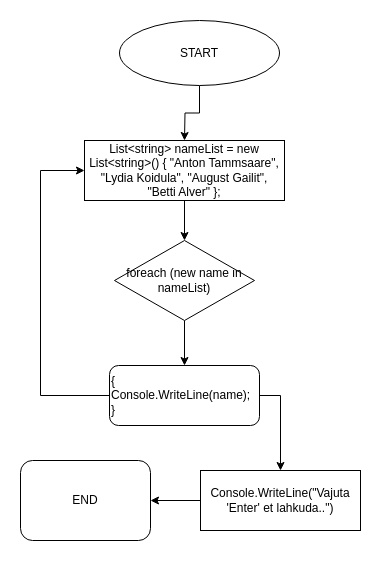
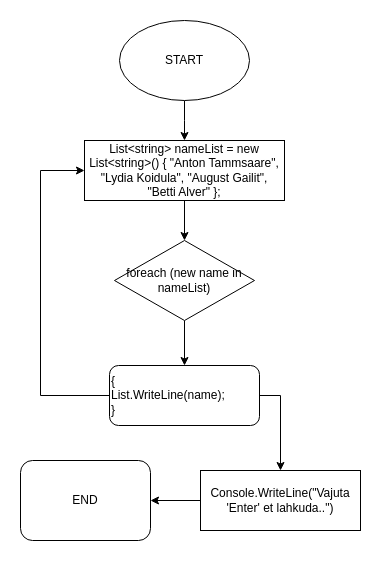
(200, 53) -> (185, 61)
(184, 396) -> (174, 396)
